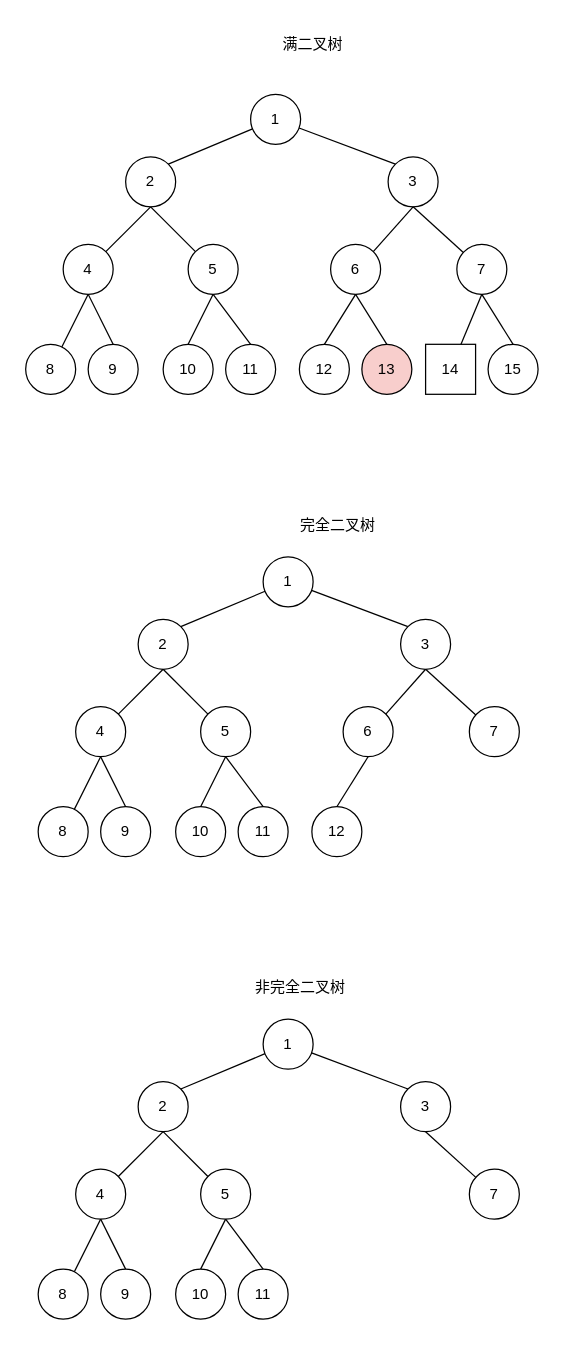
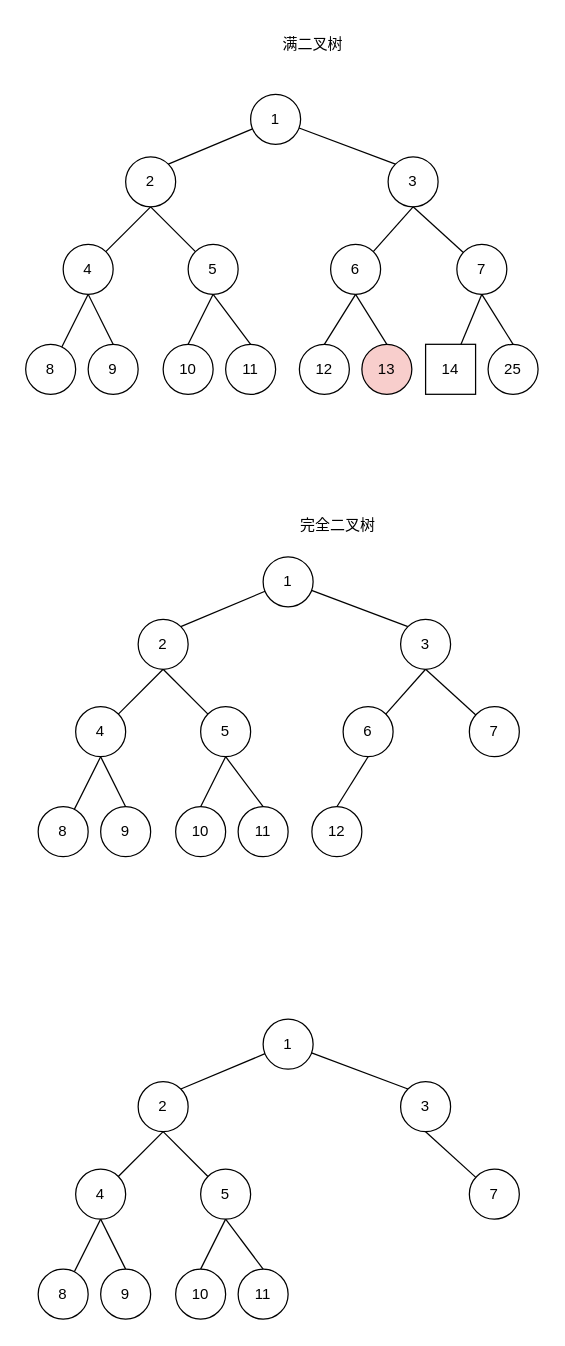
(513, 369) -> (513, 369)
(301, 988) -> none
